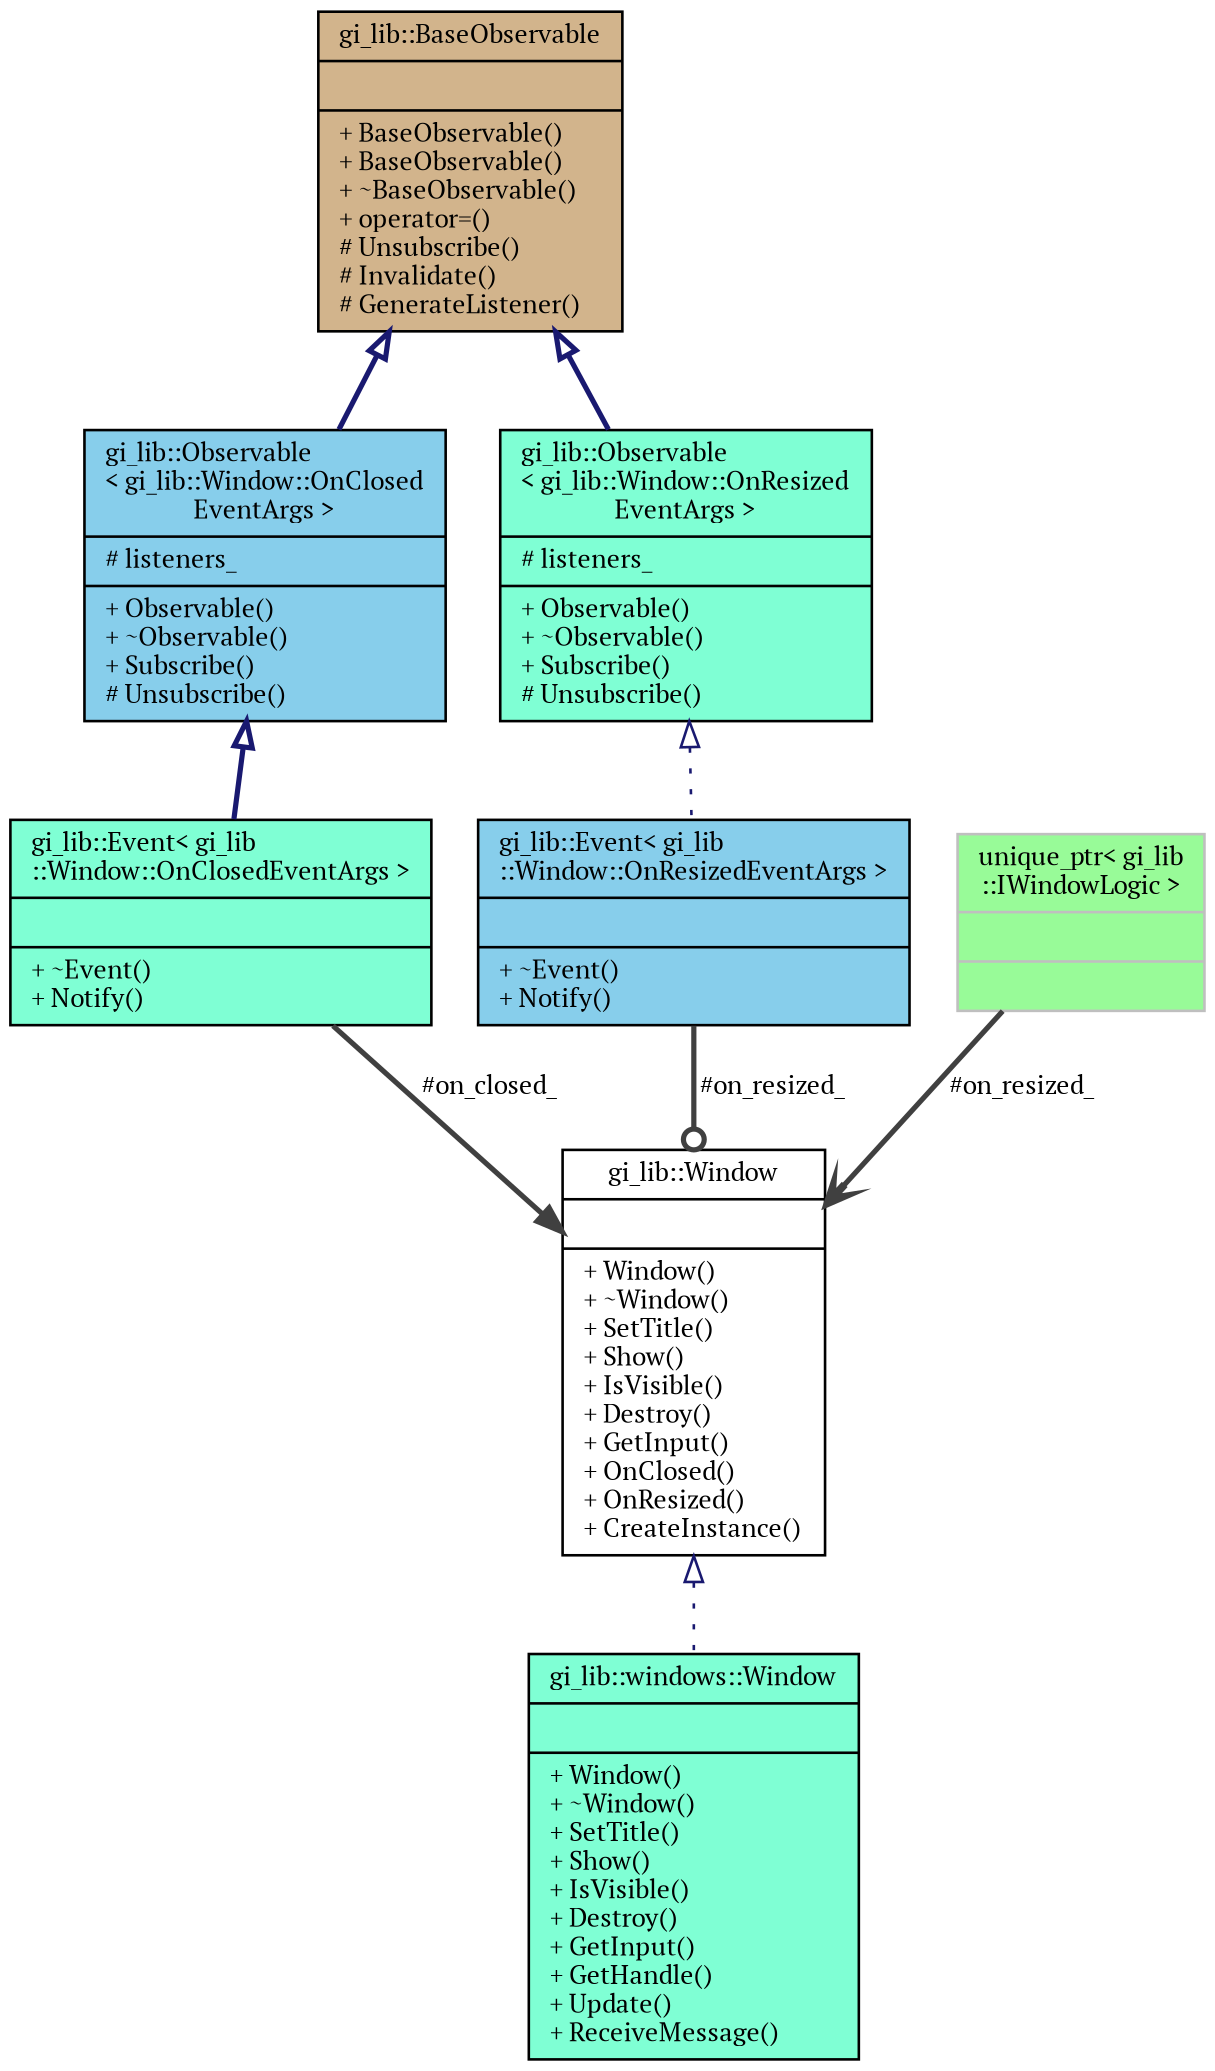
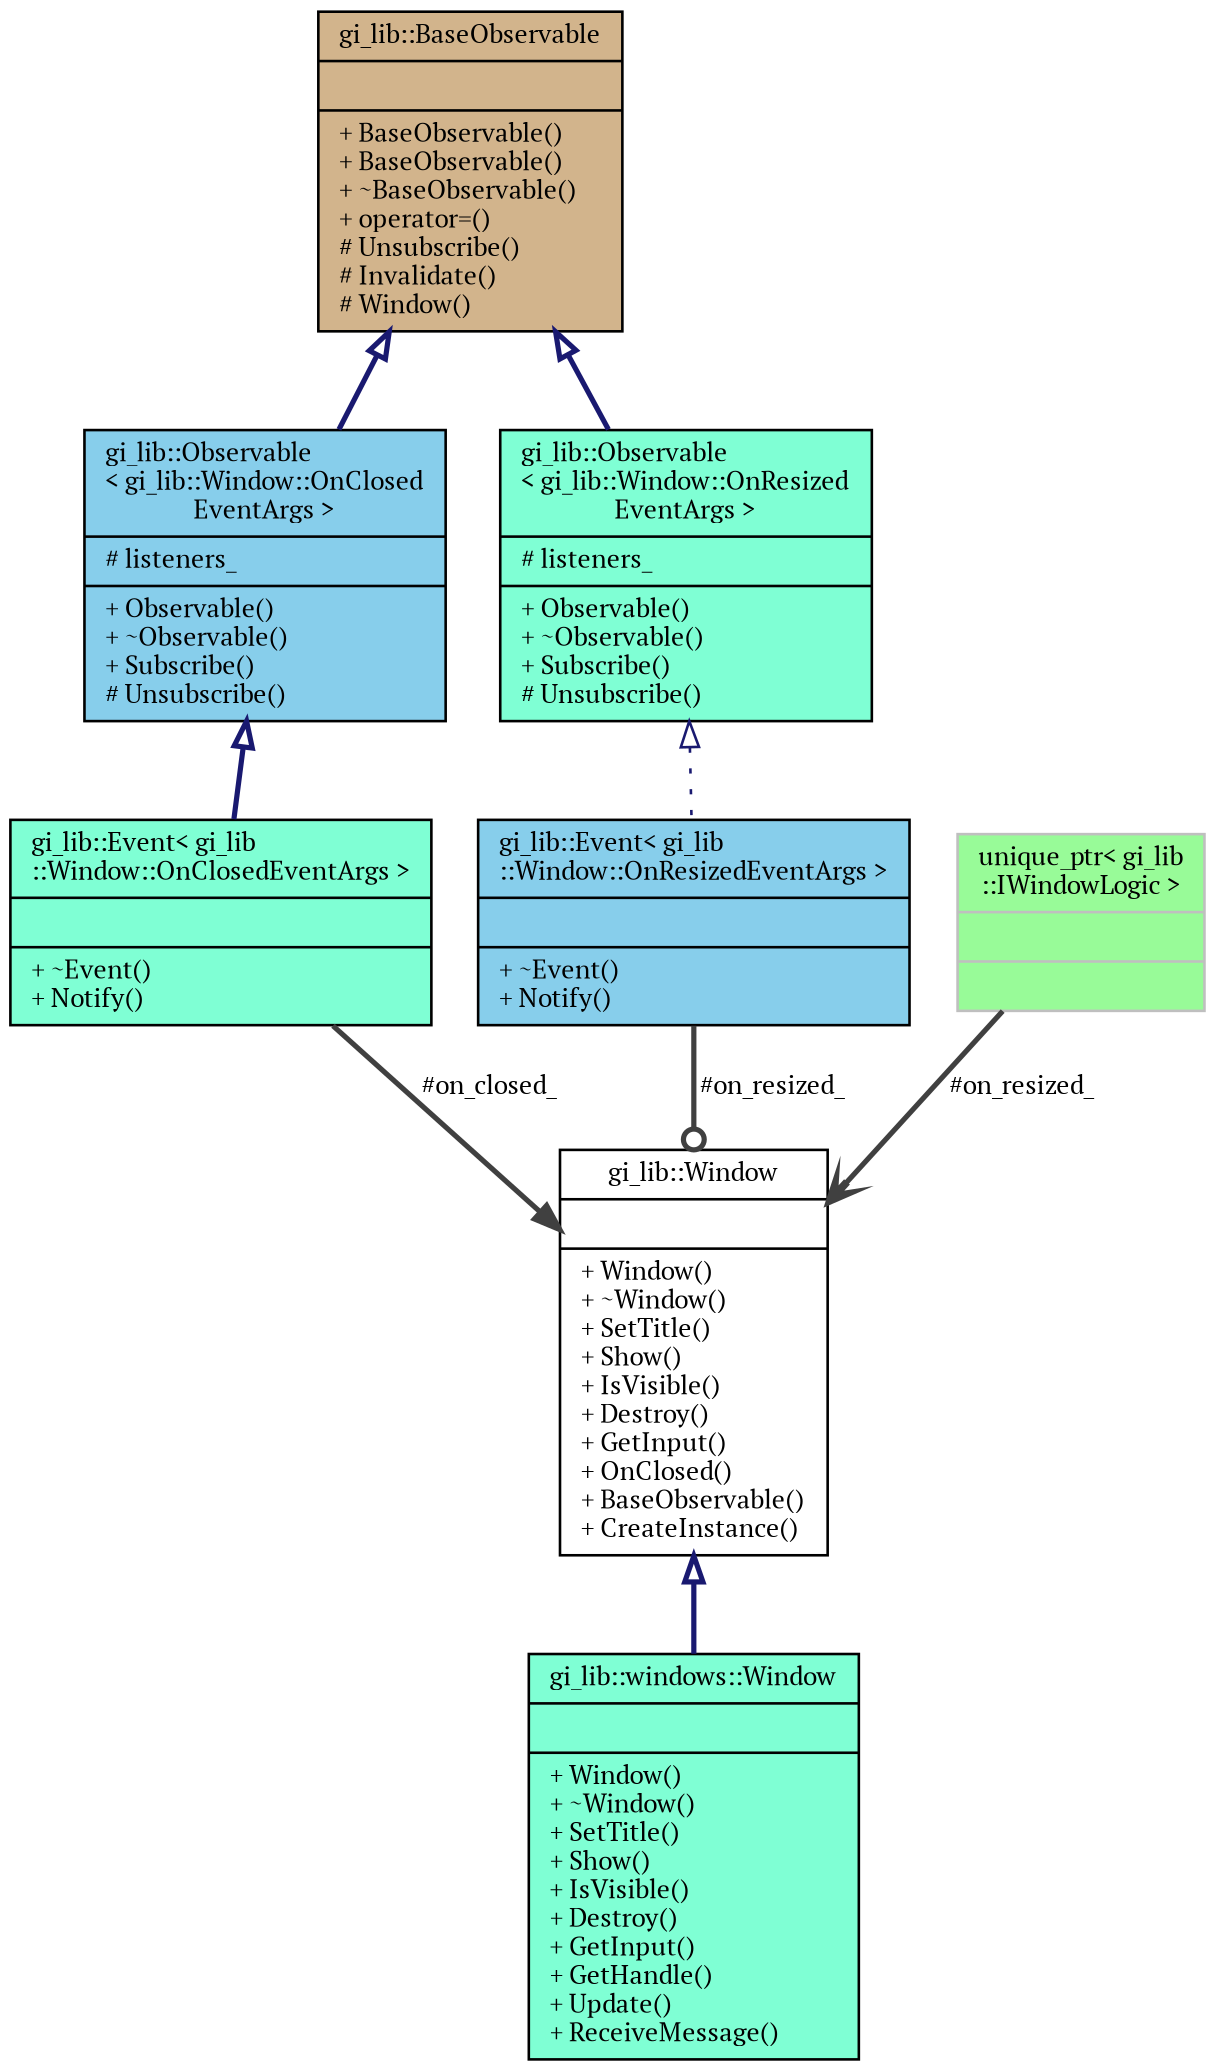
(461, 305) -> (407, 305)
(665, 1501) -> (694, 1501)
(694, 1618) -> (694, 1618)
